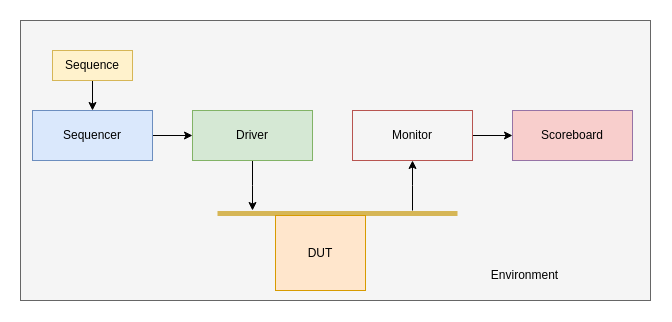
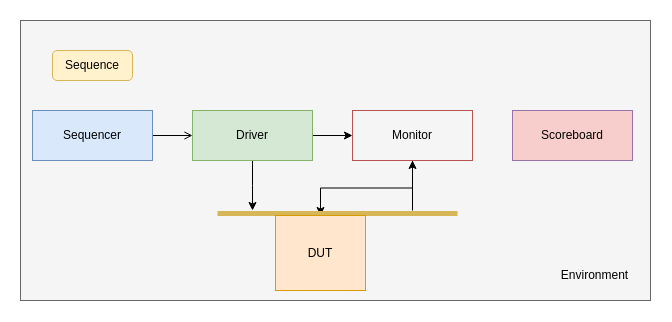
(93, 66) -> (93, 66)
(93, 100) -> none
(184, 136) -> (185, 136)
none -> (329, 136)
(489, 136) -> (356, 188)
(525, 276) -> (595, 276)
